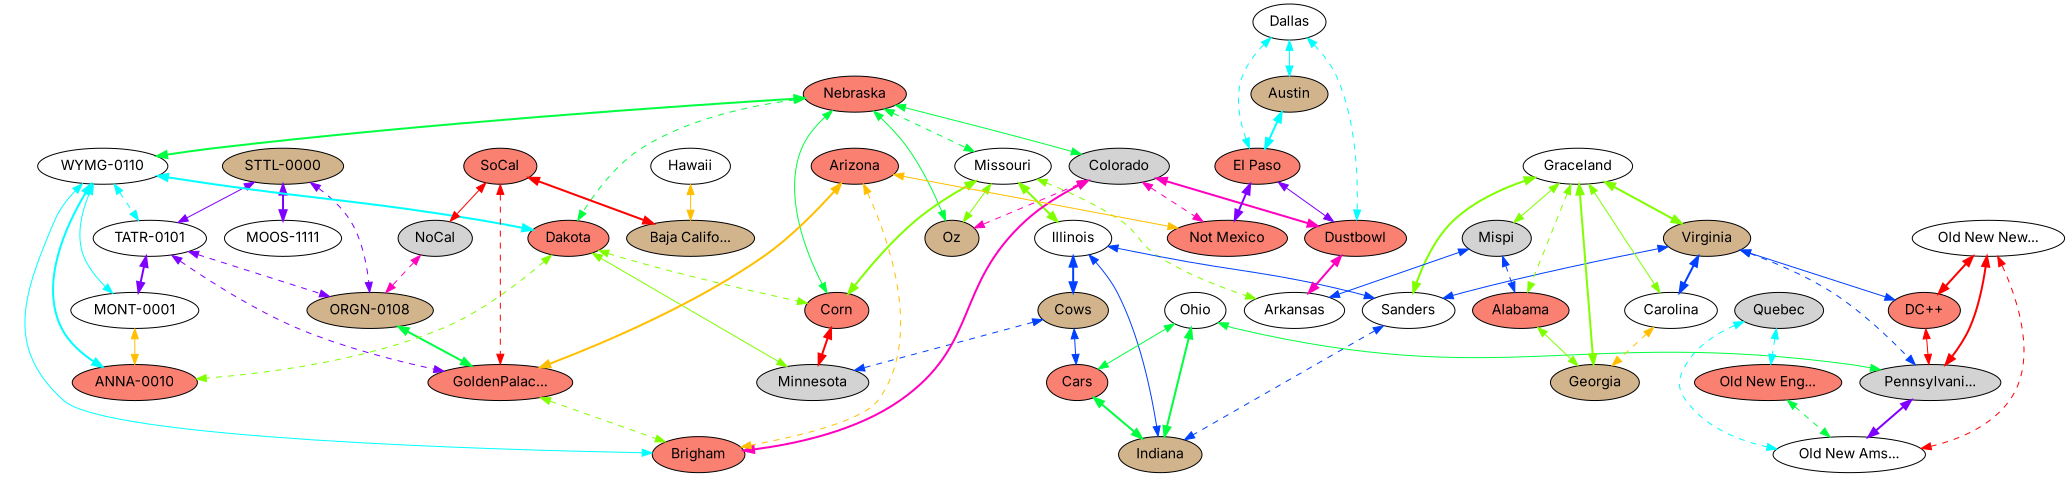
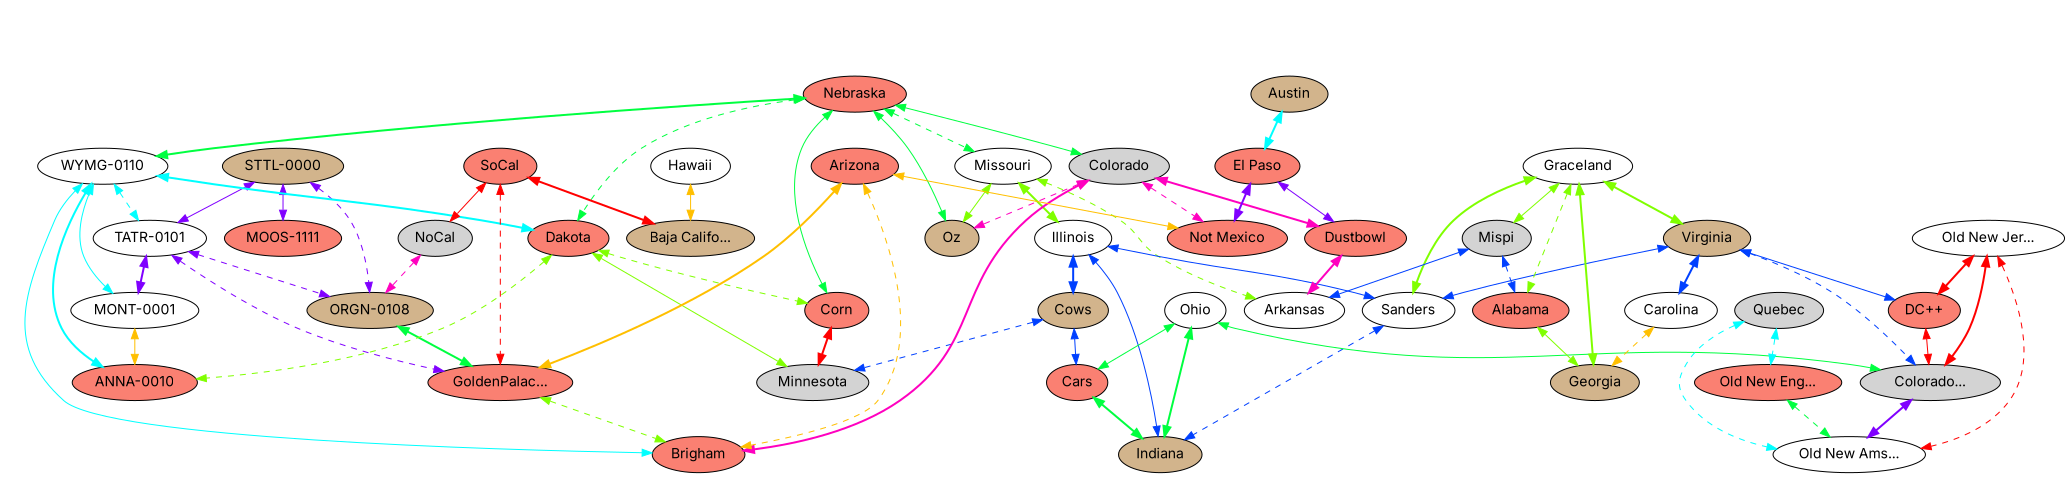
(1289, 22) -> none
(283, 202) -> (283, 202)
(905, 230) -> none
(283, 238) -> (283, 238)
(1624, 238) -> none
(1988, 238) -> (1988, 238)
(1930, 383) -> (1930, 383)
